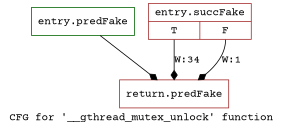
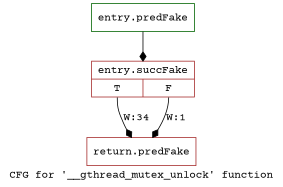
(125, 55) -> (143, 42)
